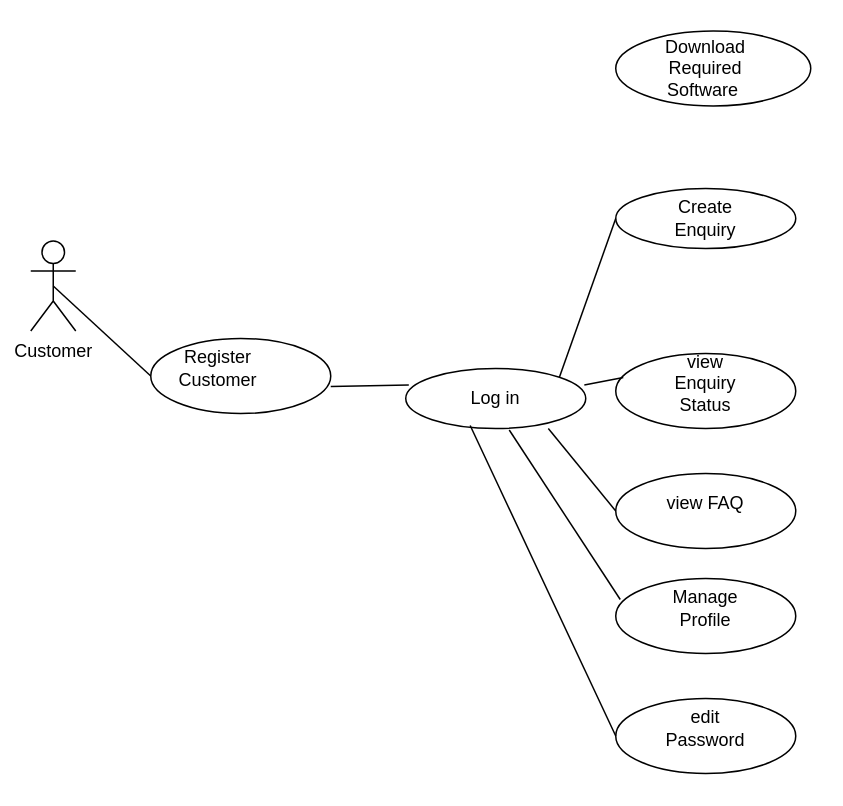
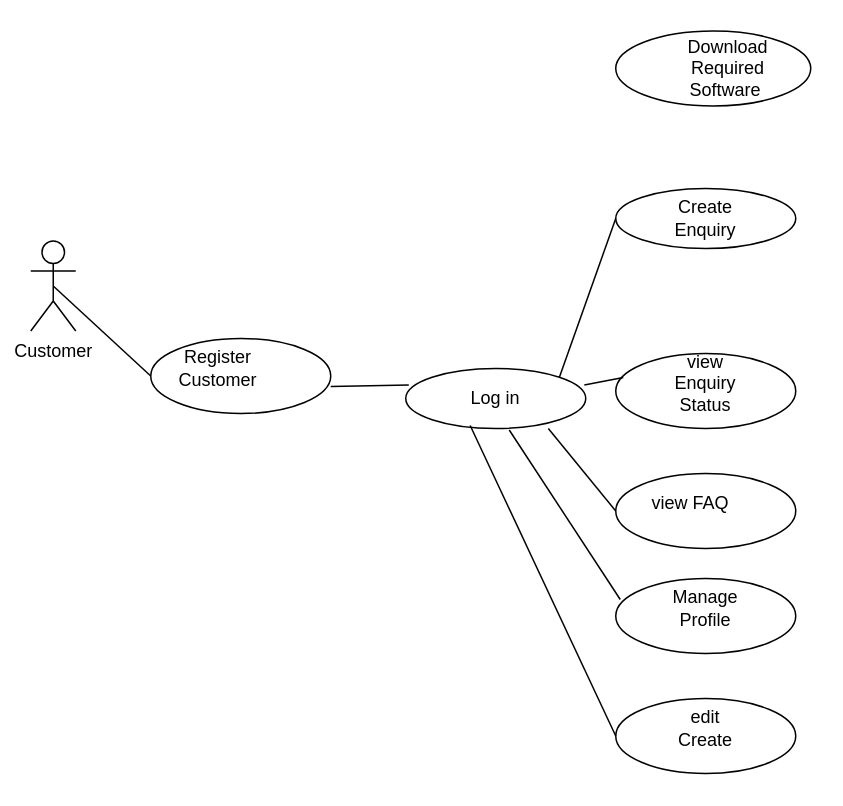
(706, 68) -> (728, 68)
(706, 503) -> (691, 503)
(706, 728) -> (706, 728)
